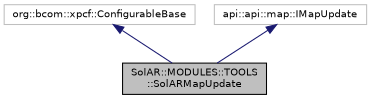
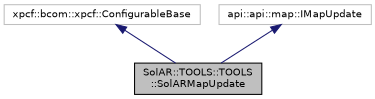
(100, 15) -> (102, 15)
(195, 79) -> (198, 79)
